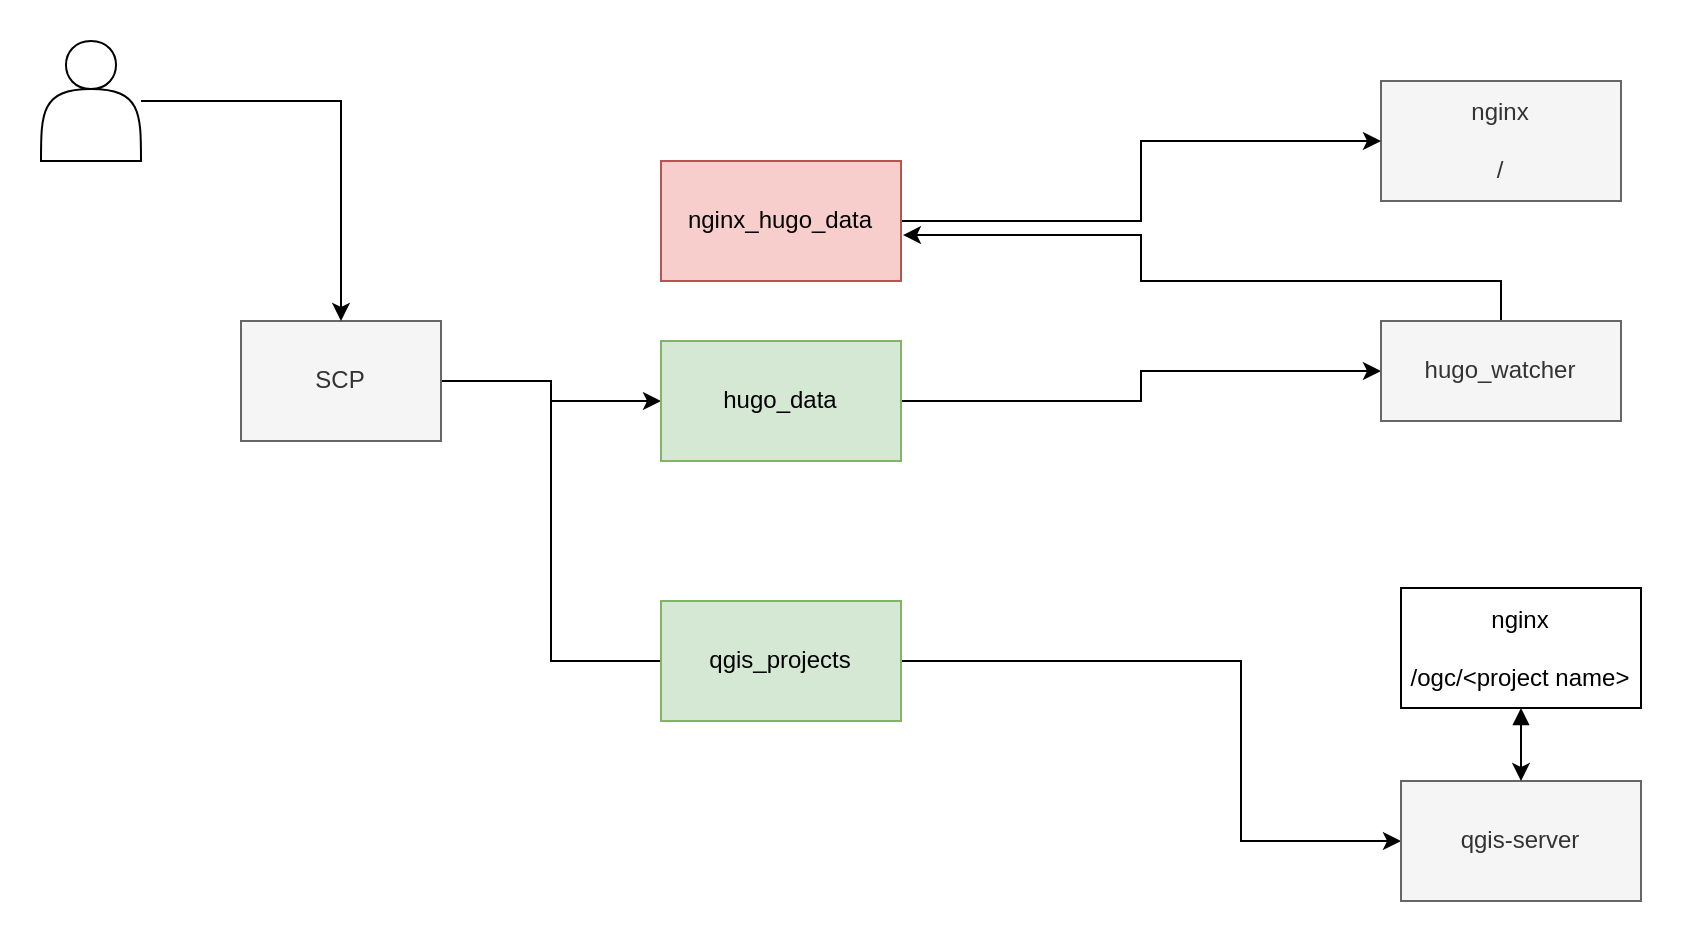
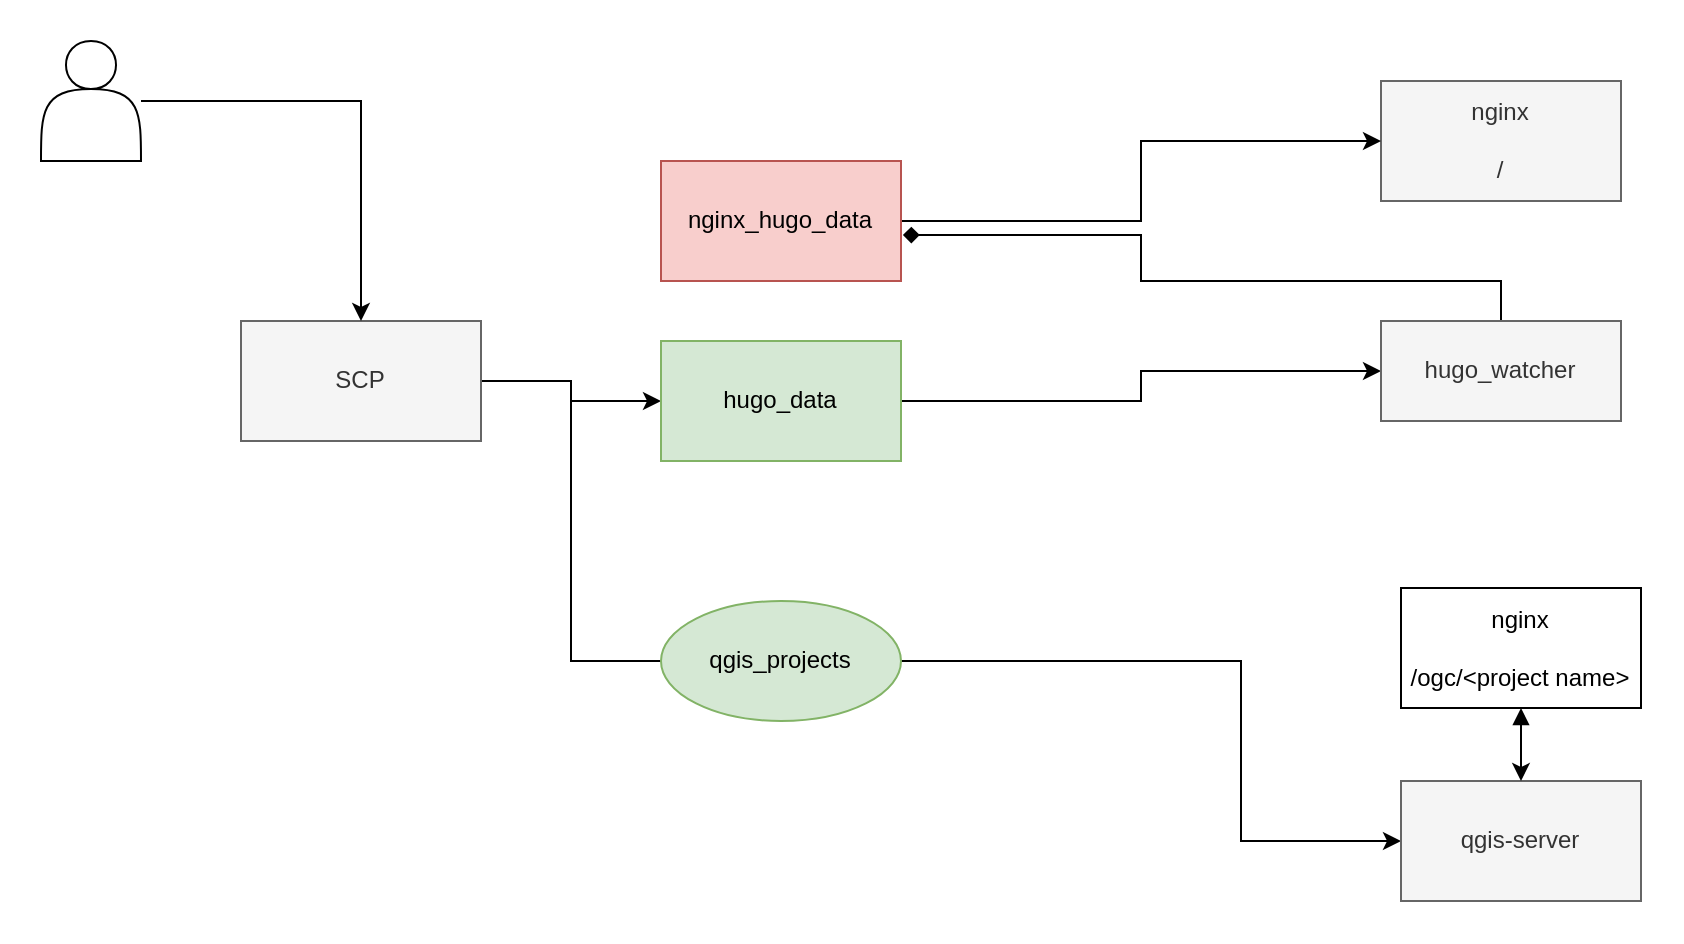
(918, 235) -> (919, 235)
(341, 381) -> (361, 381)
(781, 661) -> (781, 661)
